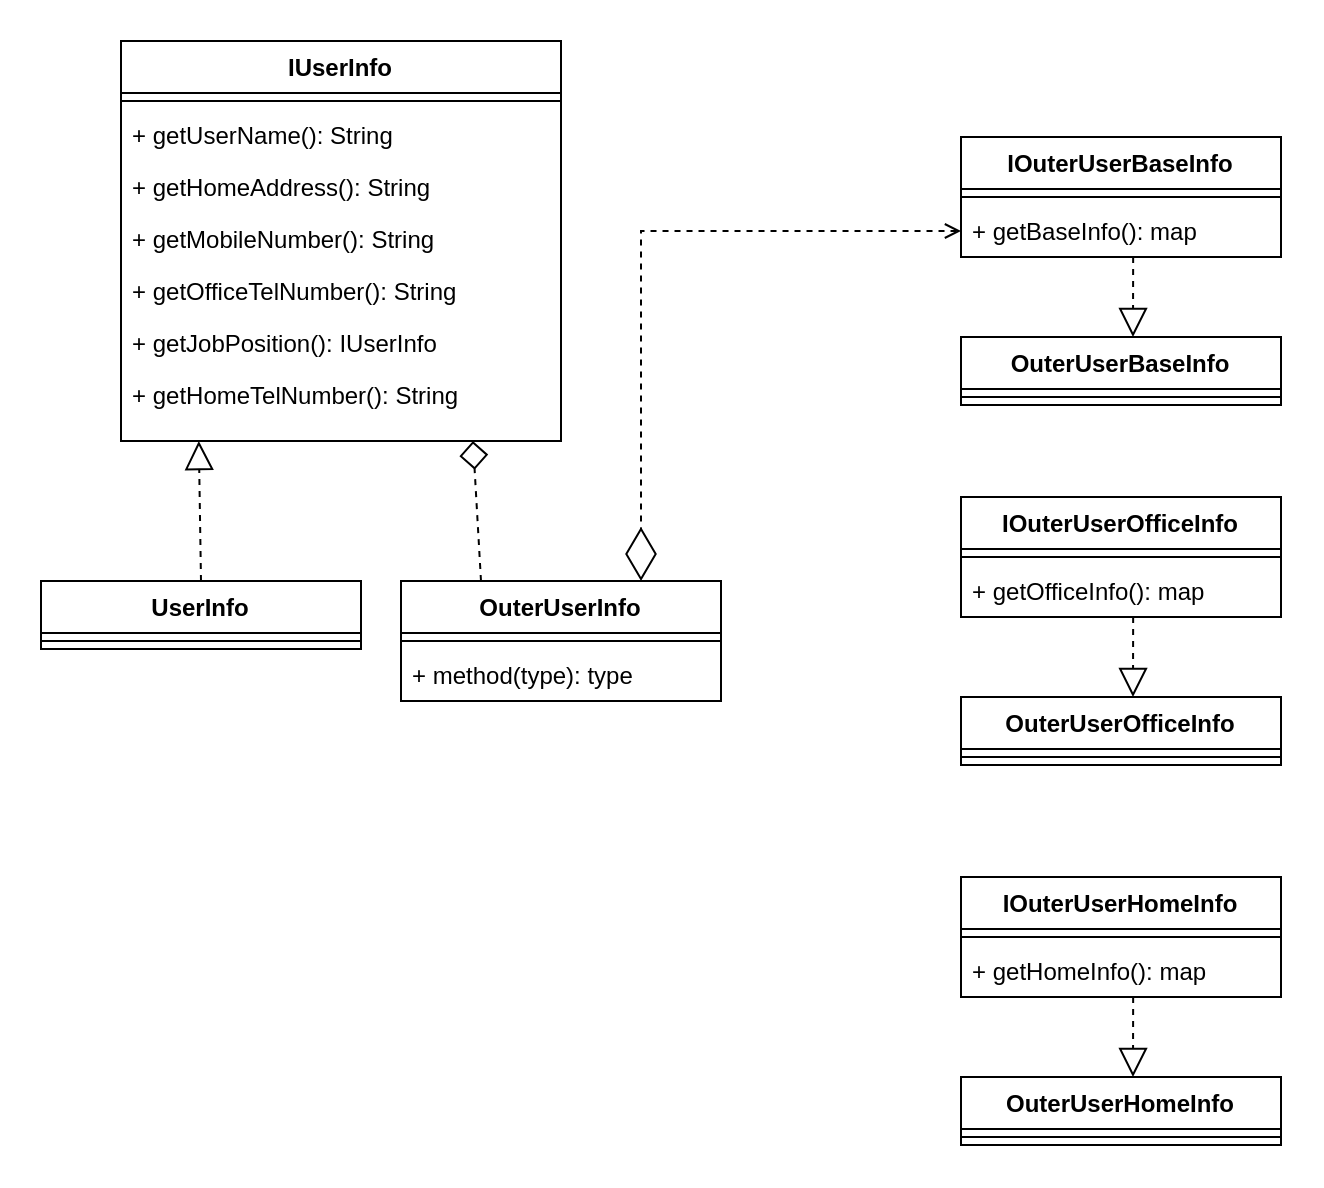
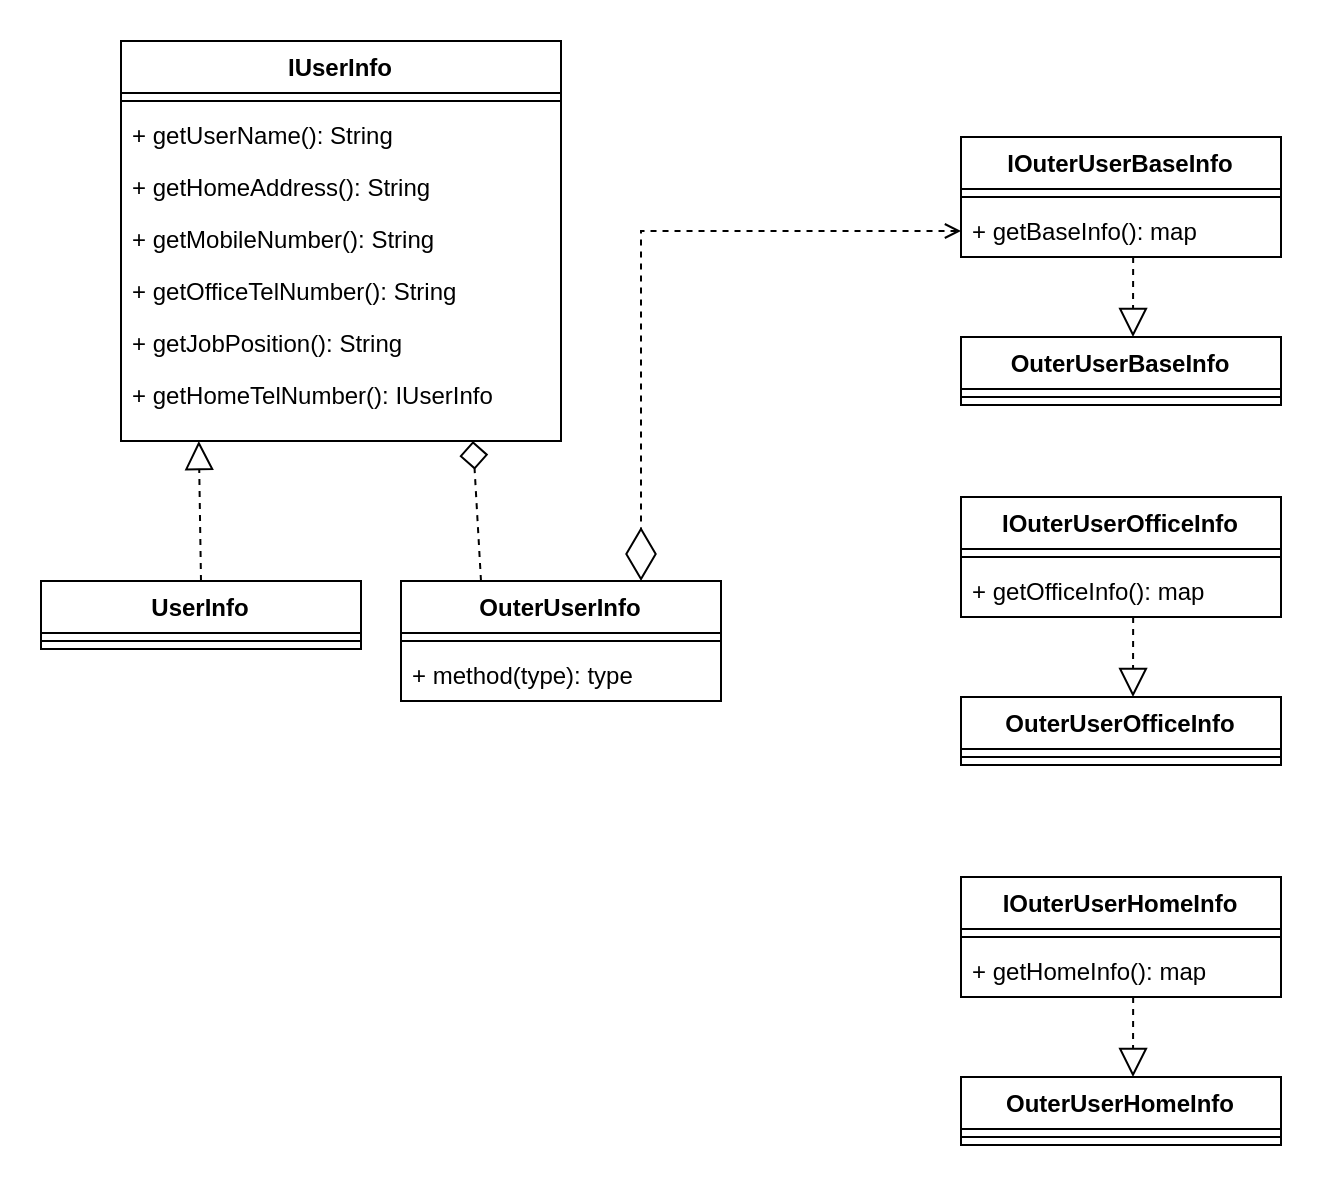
(312, 345) -> (289, 345)
(306, 397) -> (329, 397)
